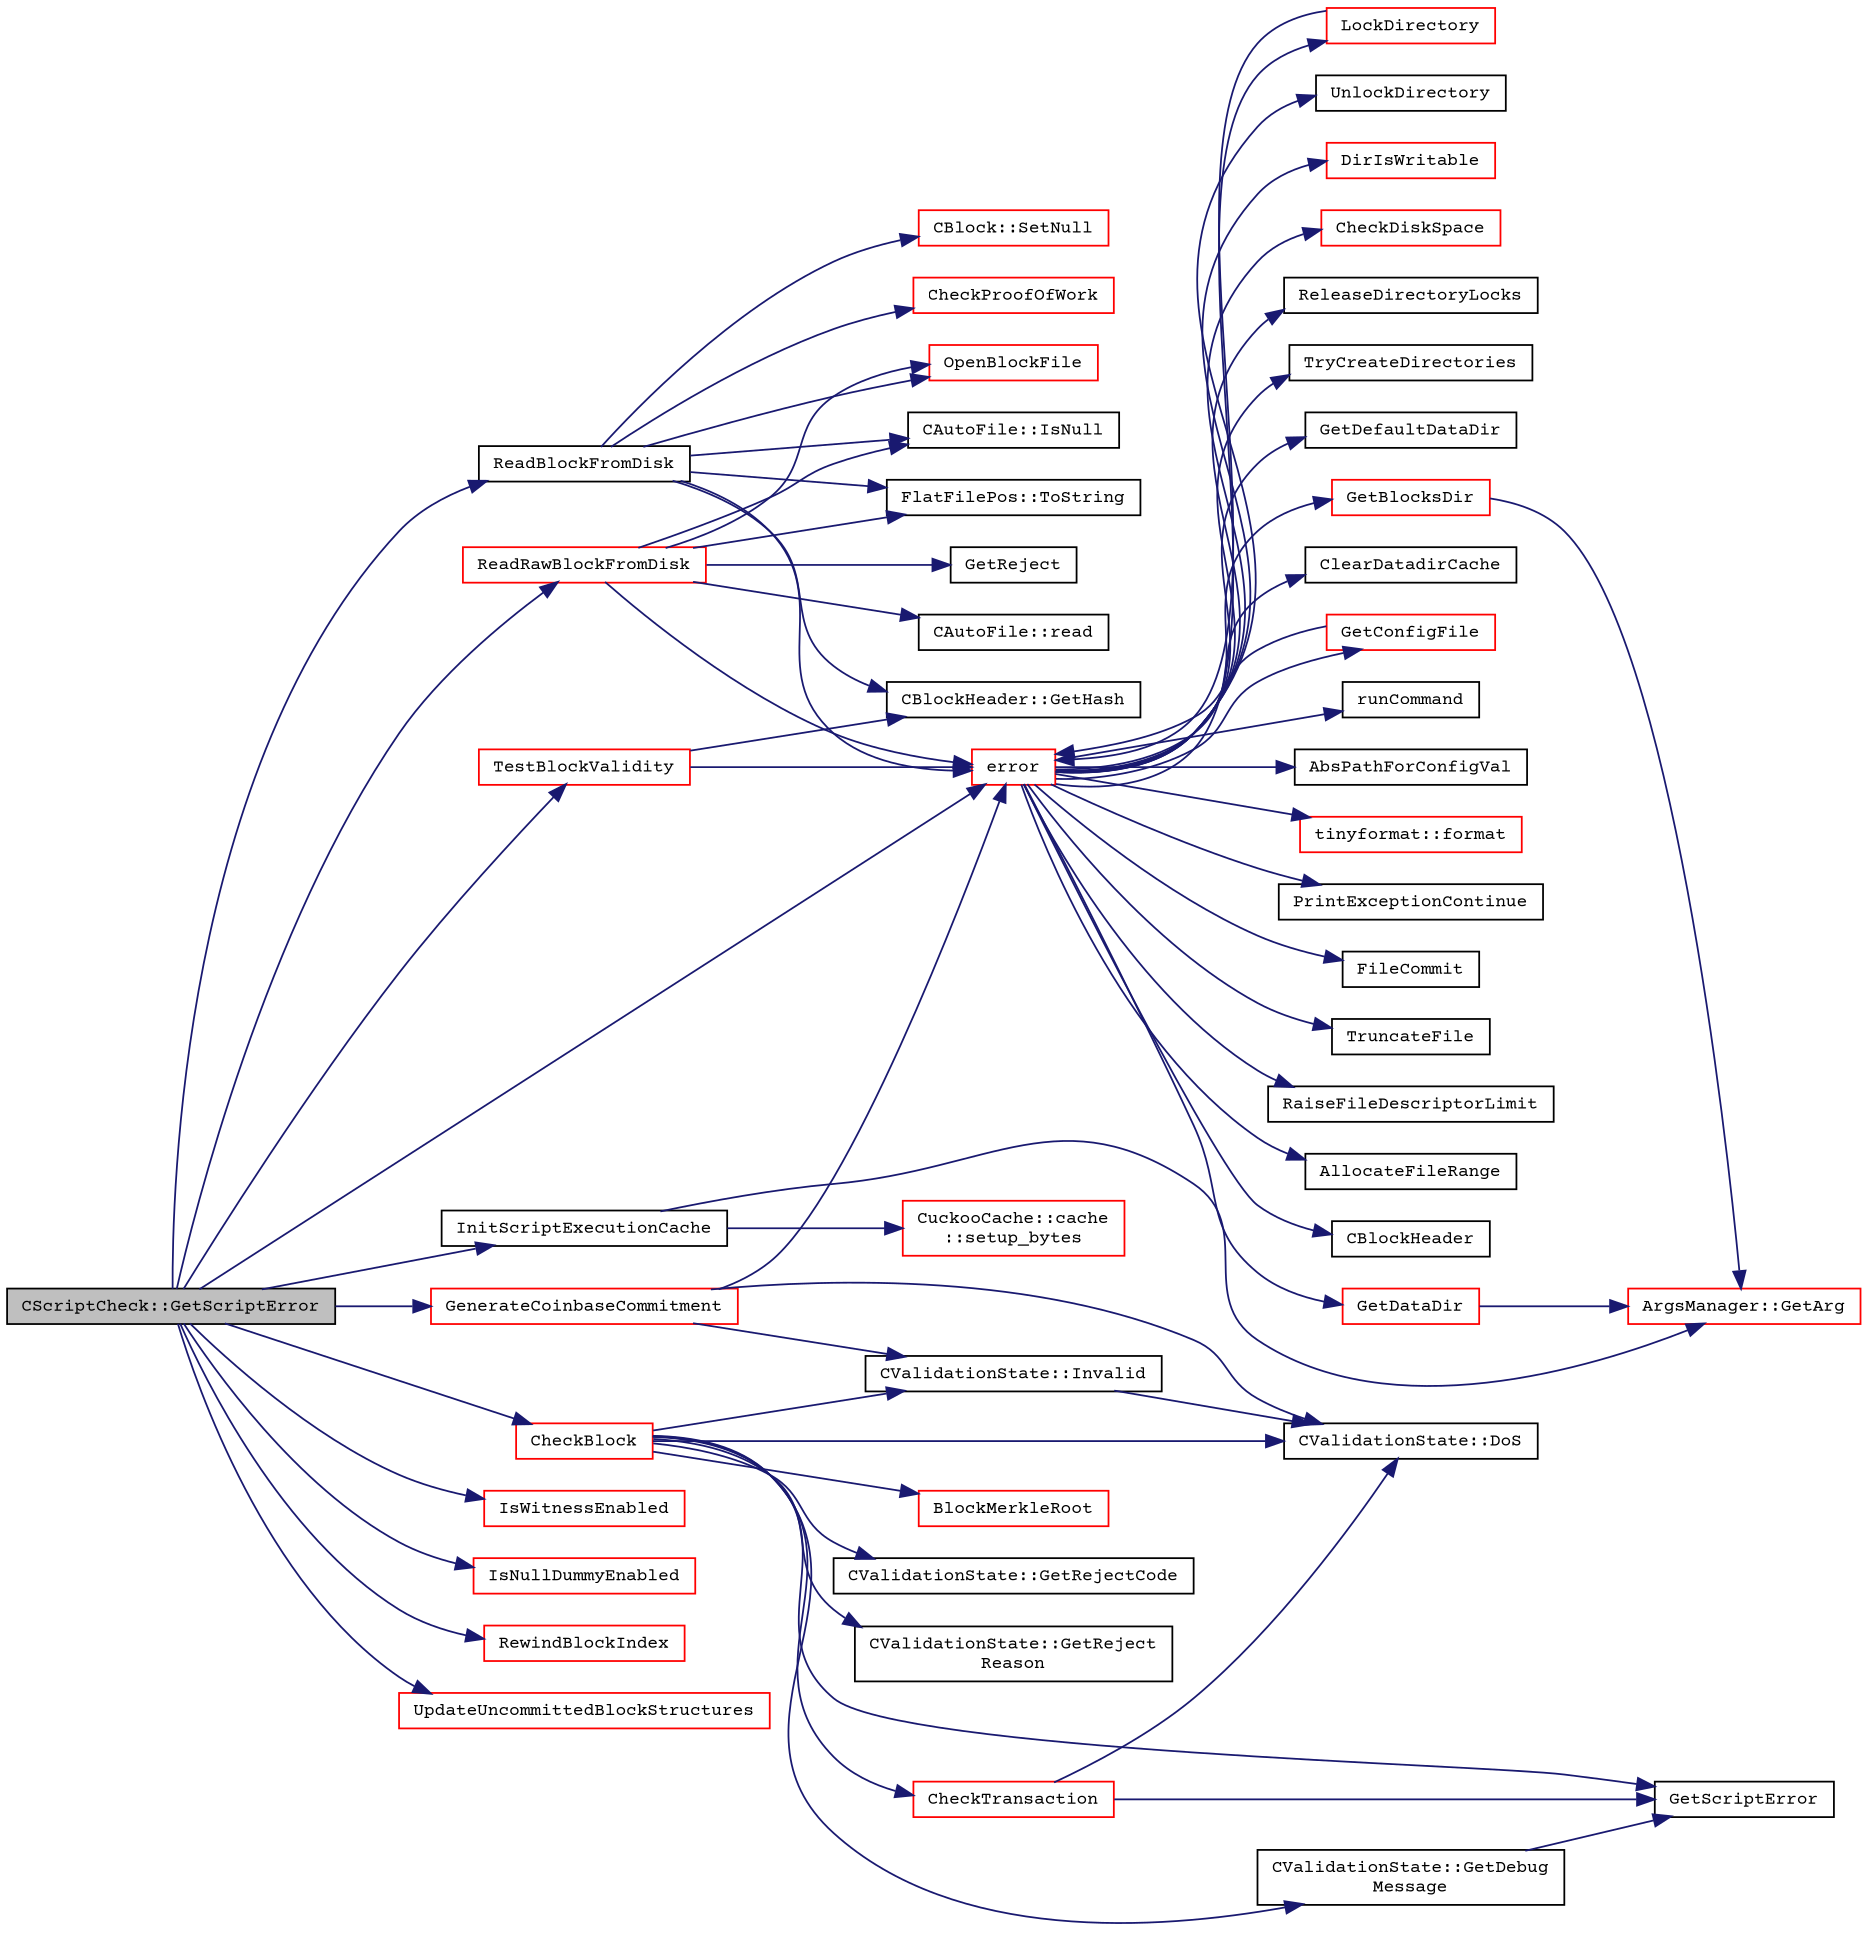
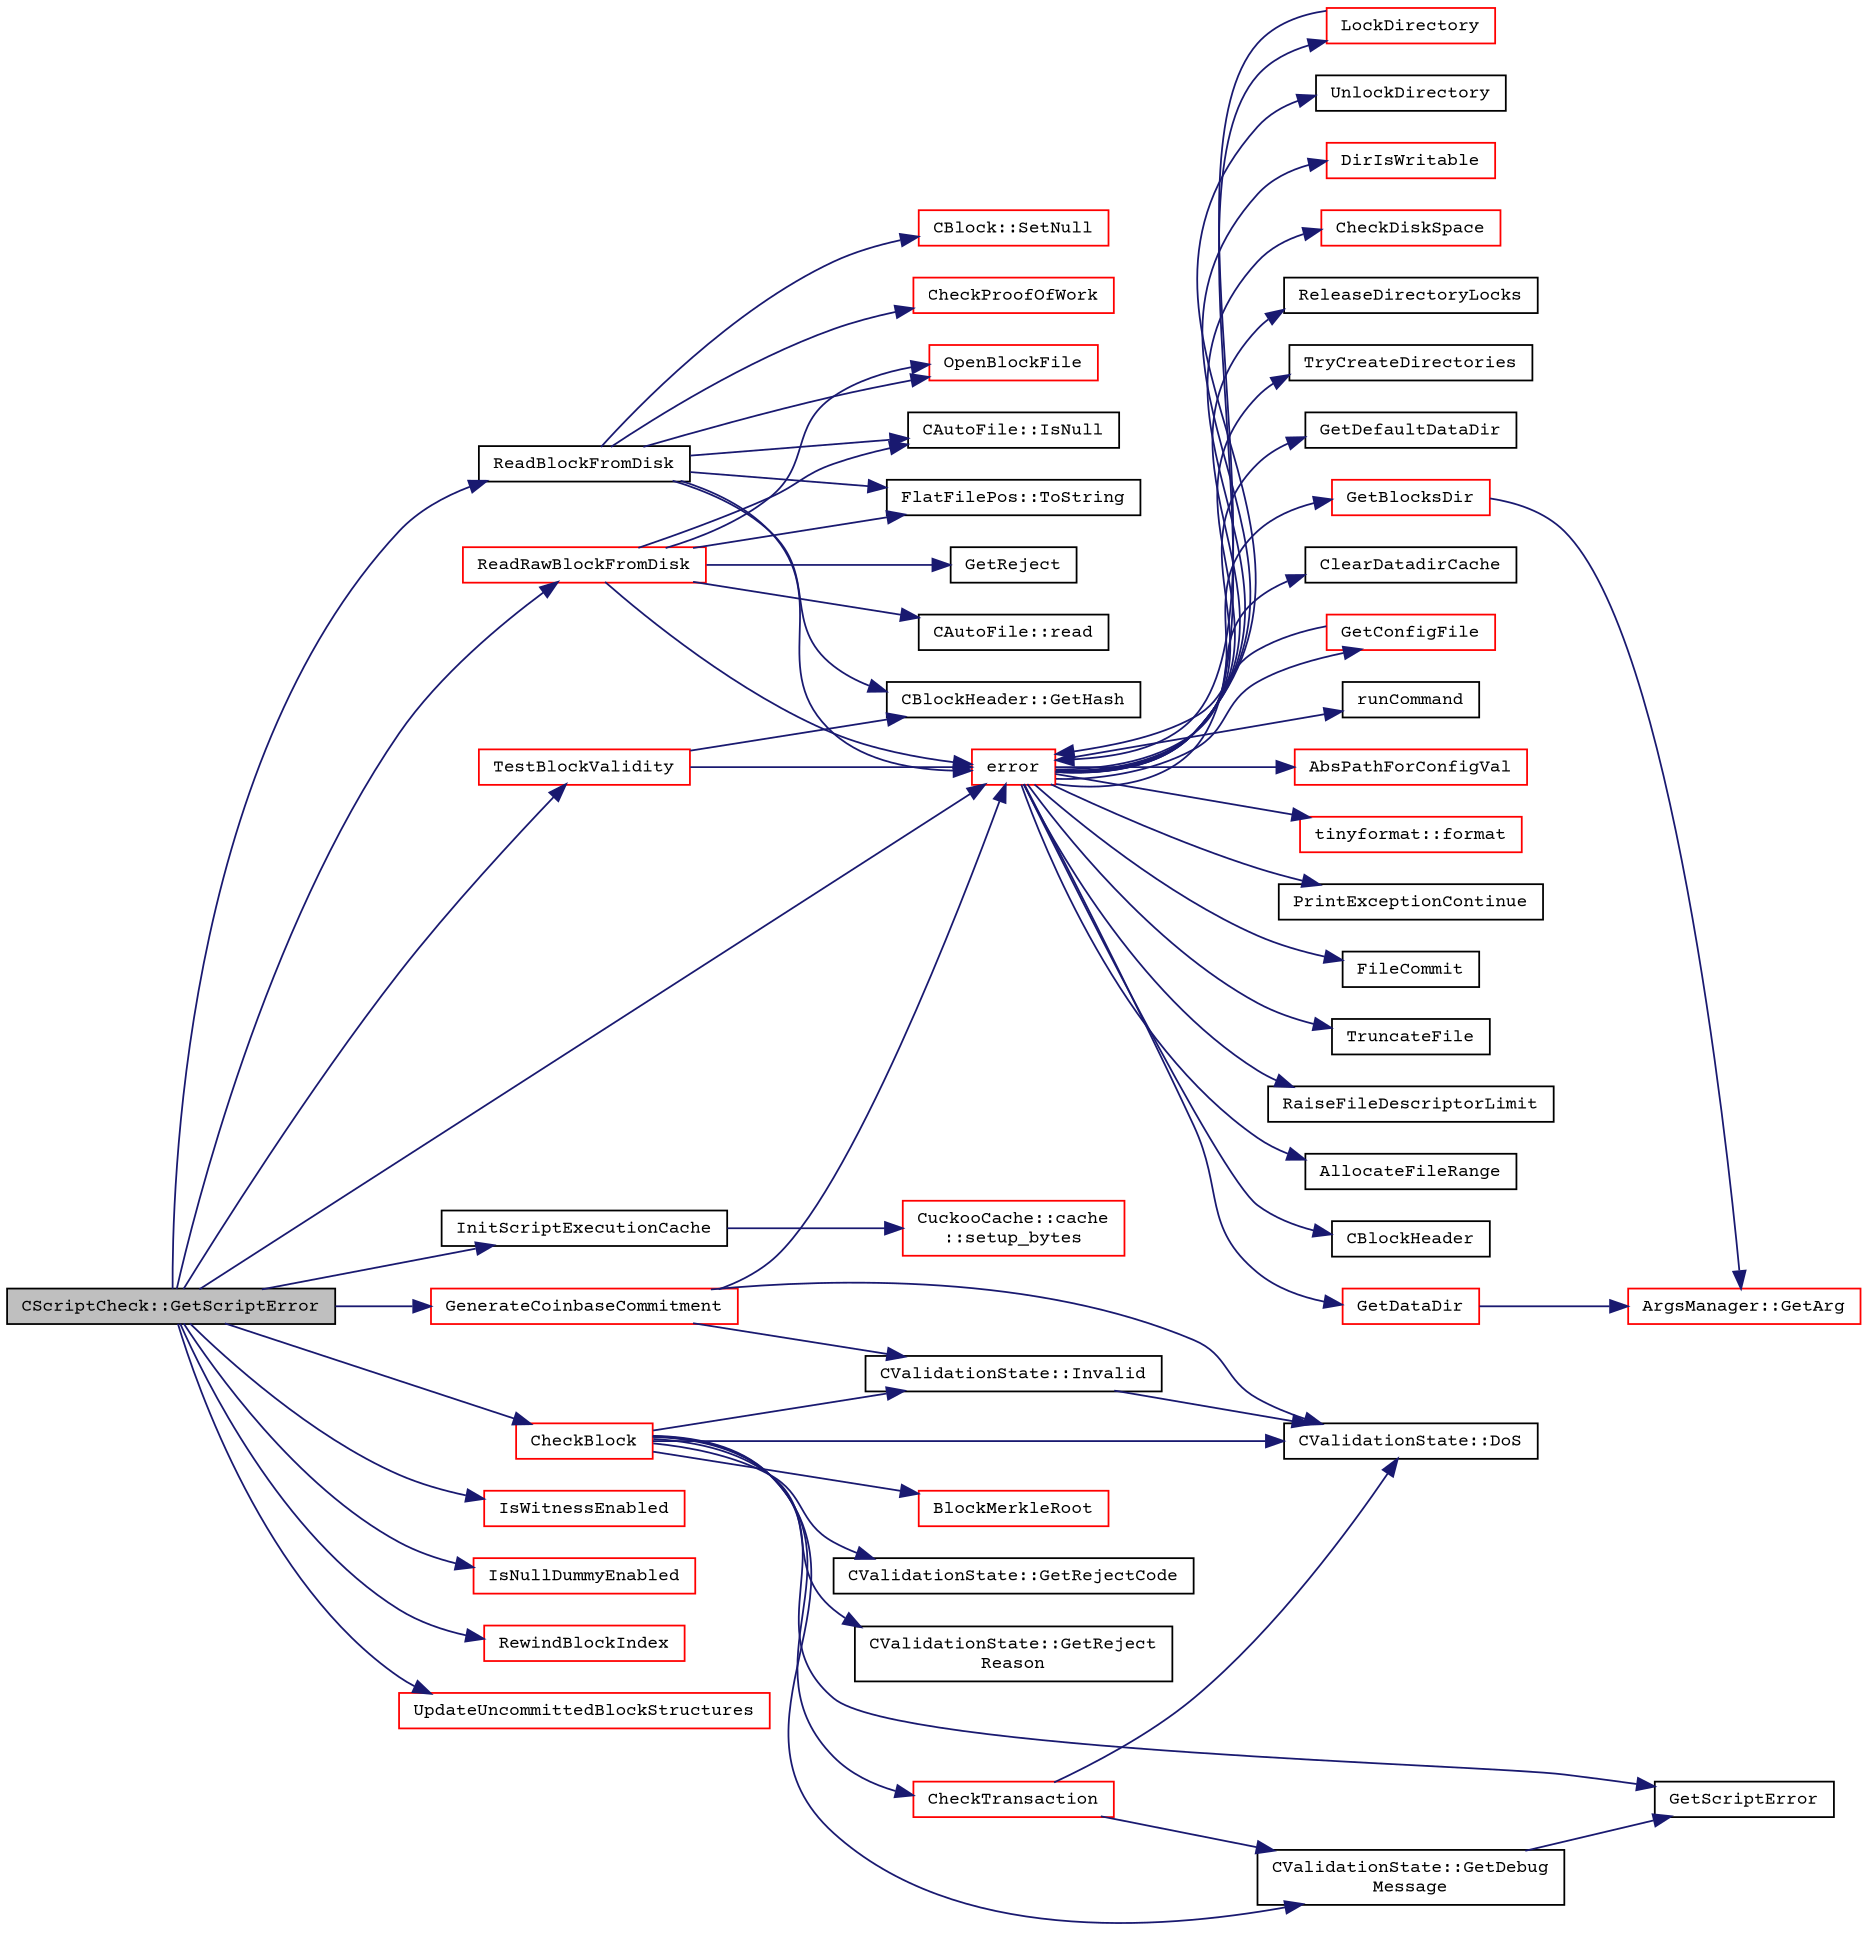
(1411, 767) -> (1411, 767)
(1199, 1189) -> none
(1375, 1799) -> (1179, 1832)
